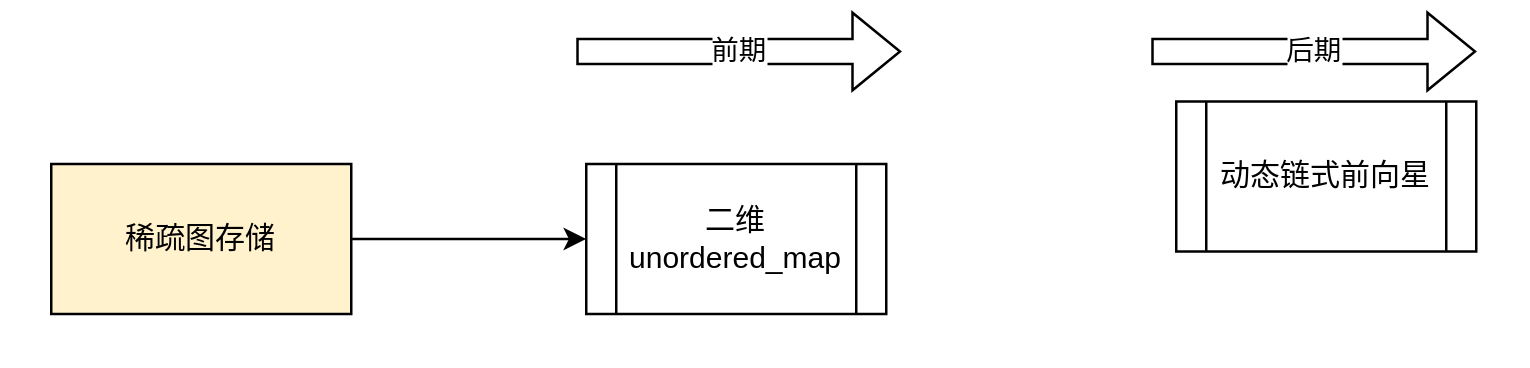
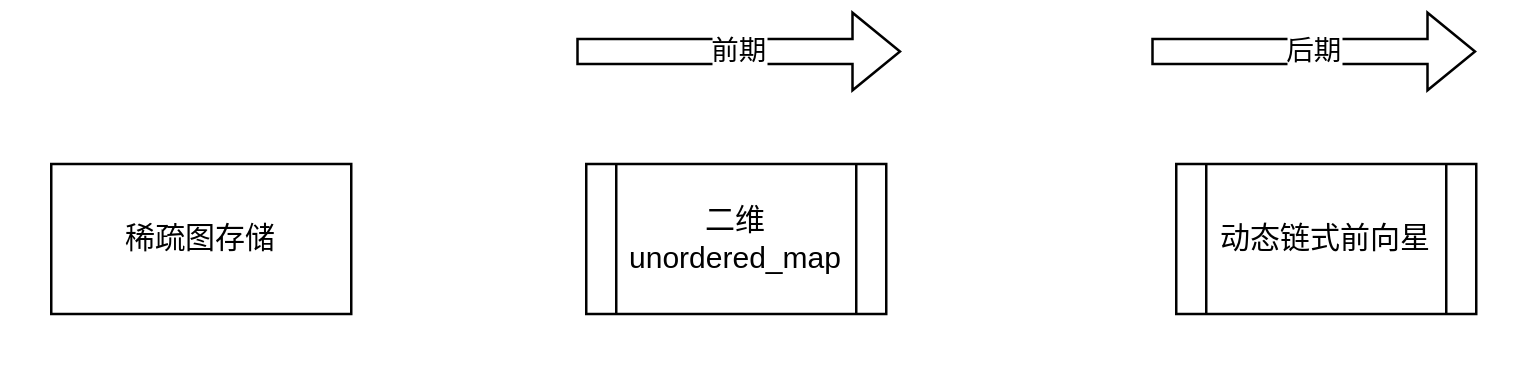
(1326, 176) -> (1326, 239)
(201, 239) -> (201, 239)
(460, 239) -> none
